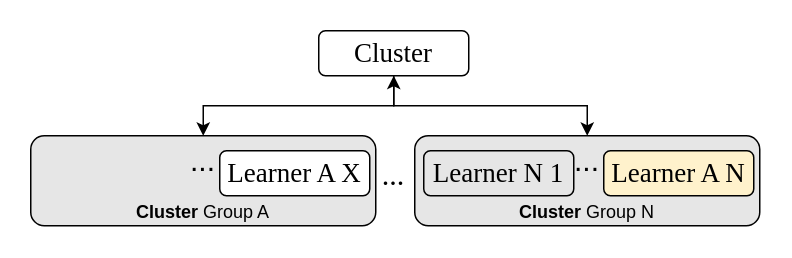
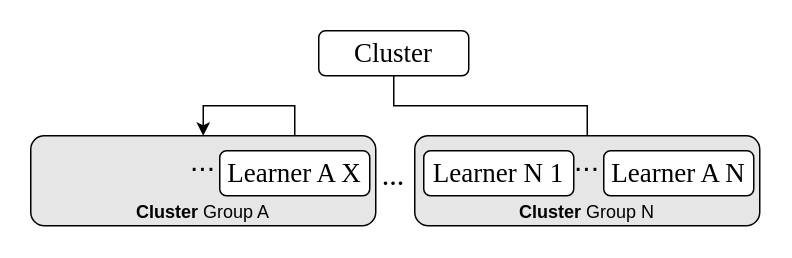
(342, 106) -> (295, 119)
(587, 124) -> (587, 128)
(499, 173) -> (499, 173)
(679, 173) -> (679, 173)
